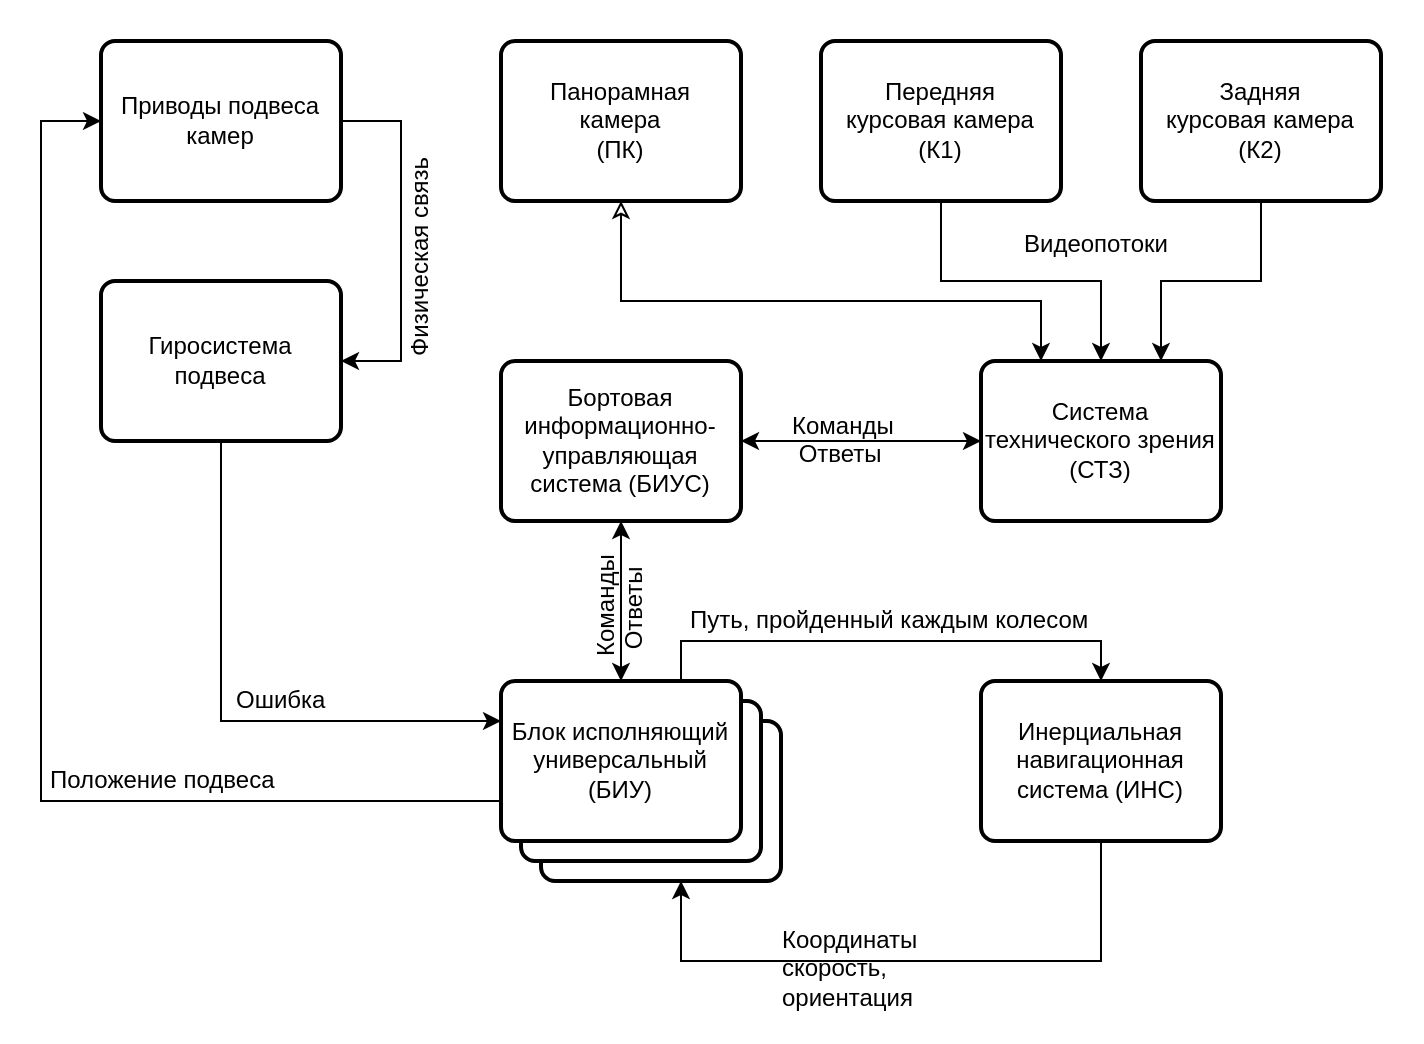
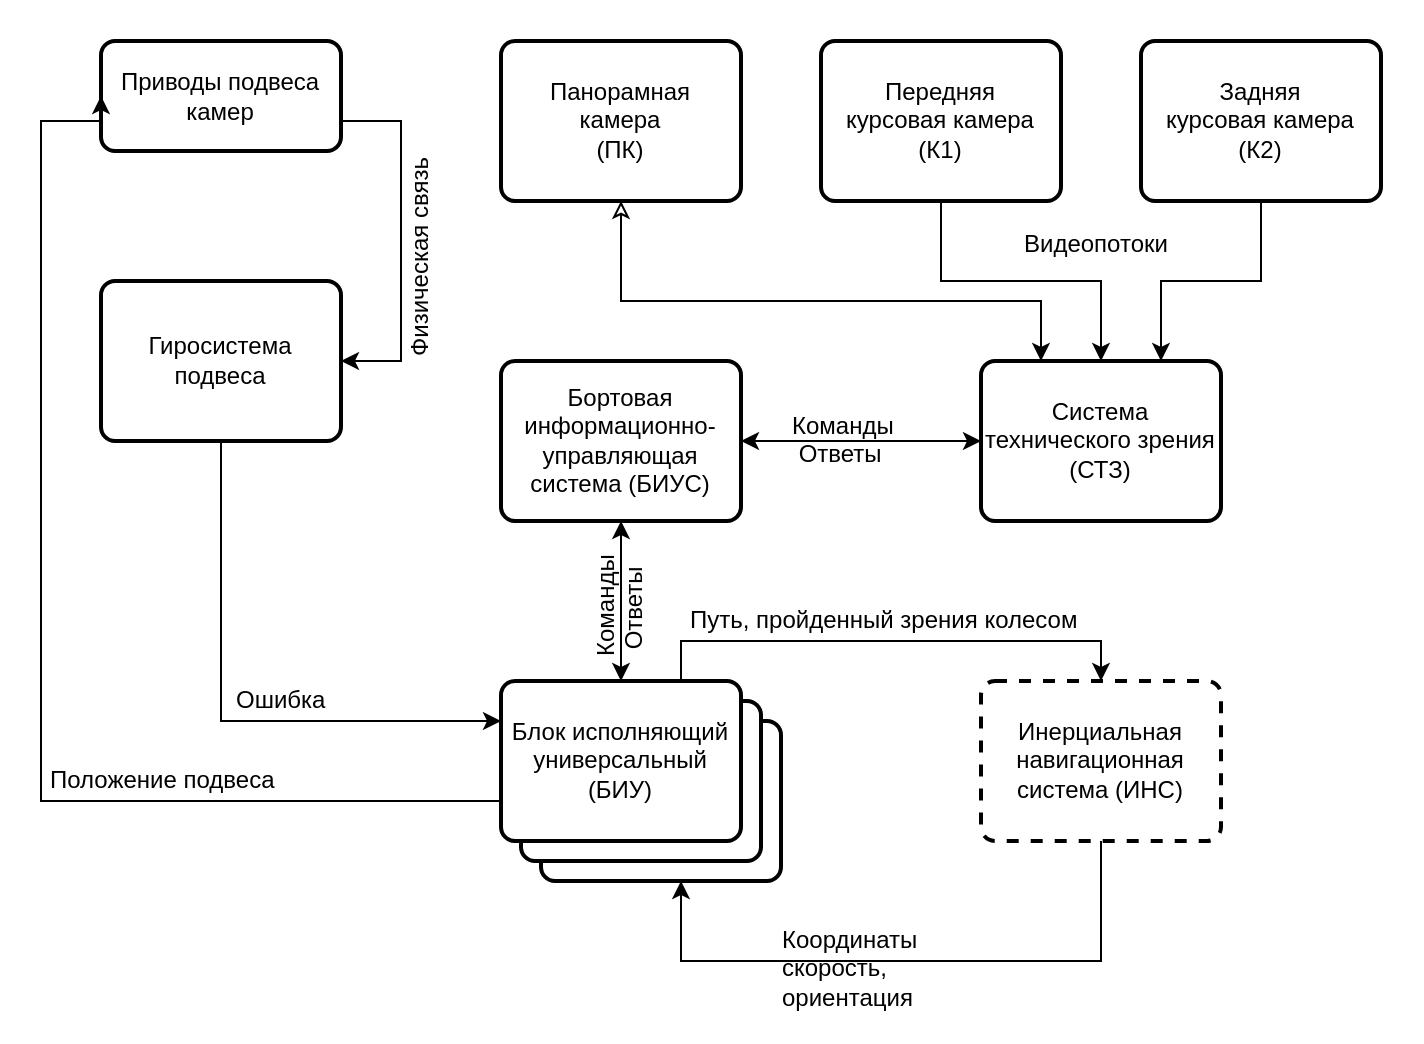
(221, 121) -> (221, 96)
(887, 621) -> (887, 621)
(1101, 761) -> (1101, 761)
